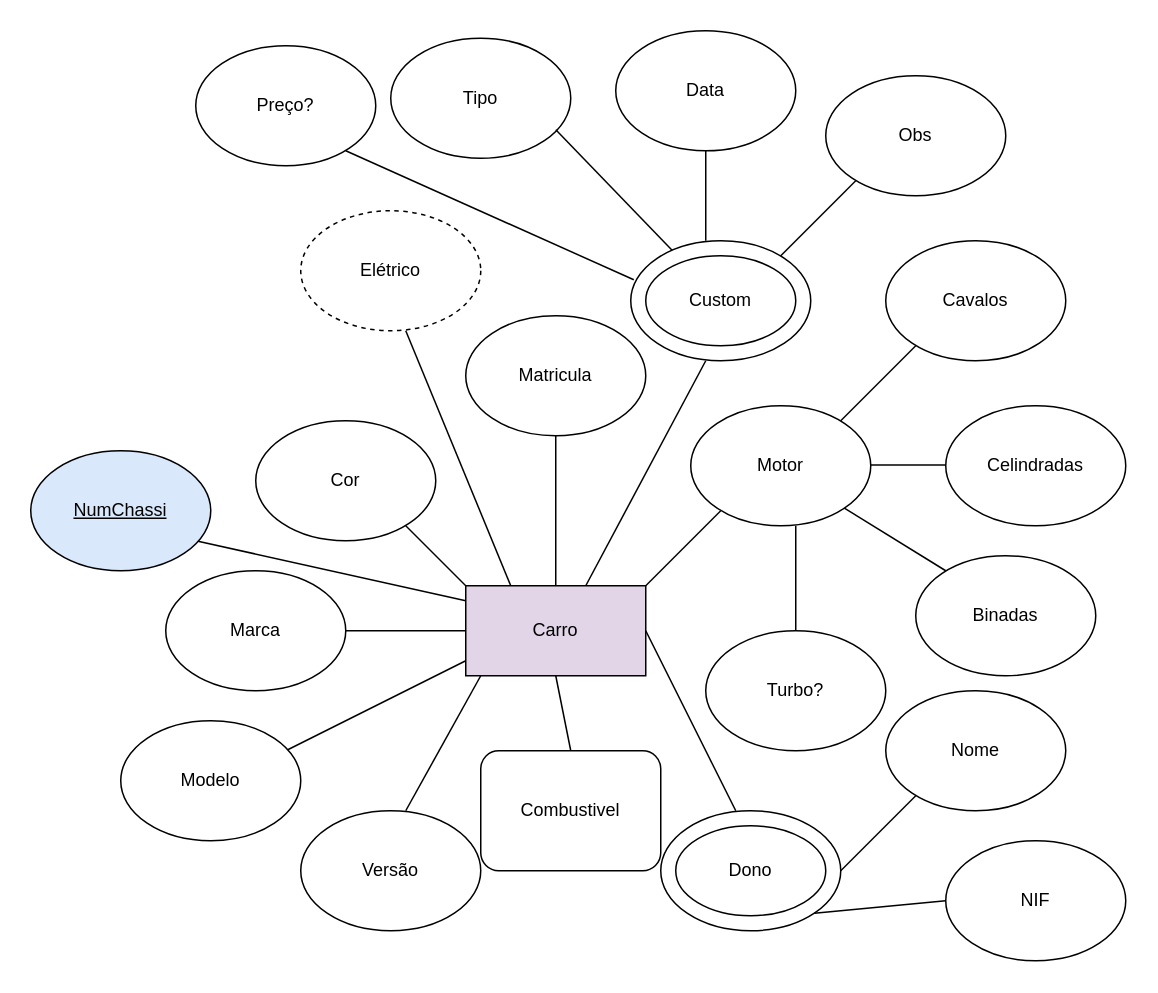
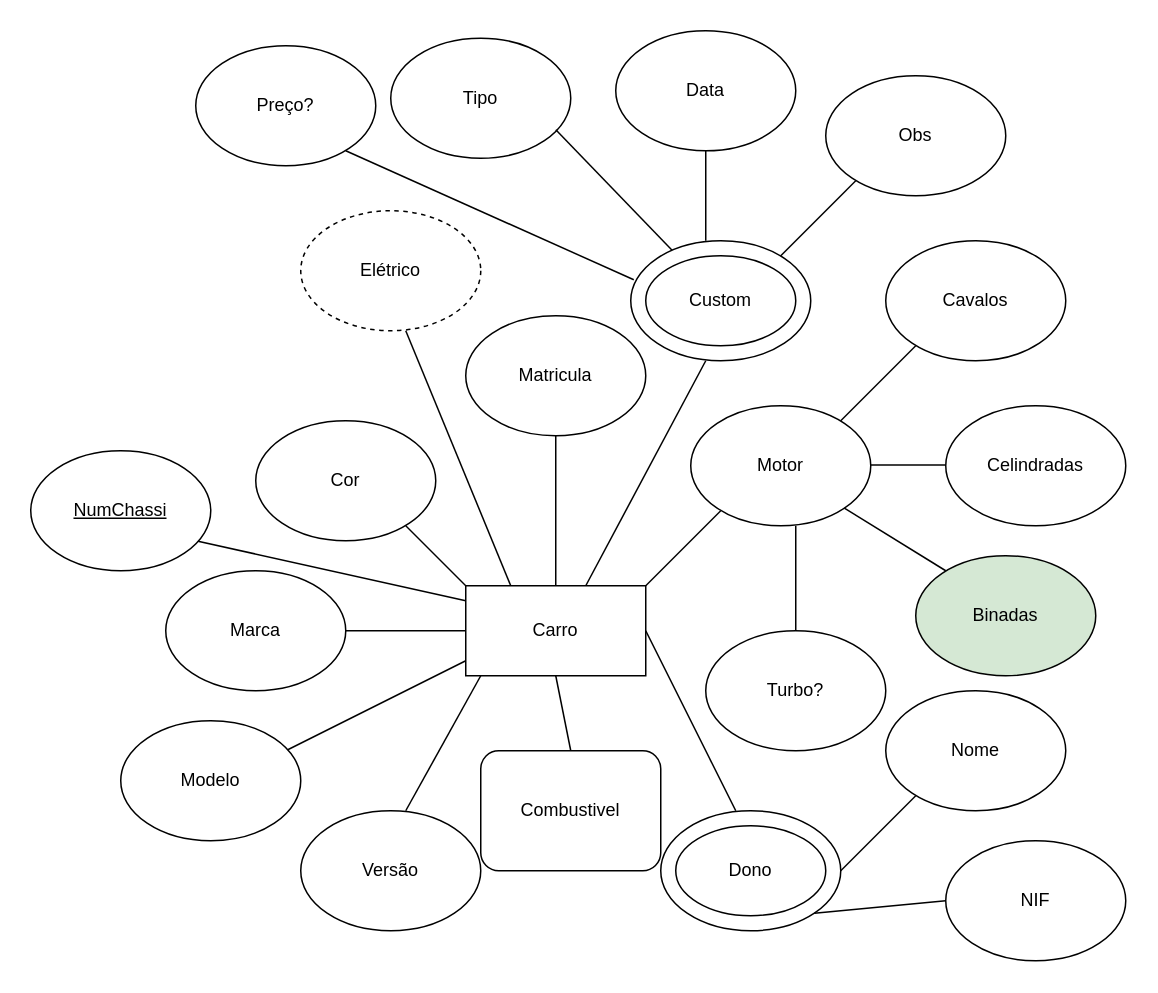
(121, 511) -> (121, 511)
(1006, 616) -> (1006, 616)
(556, 631) -> (556, 631)
